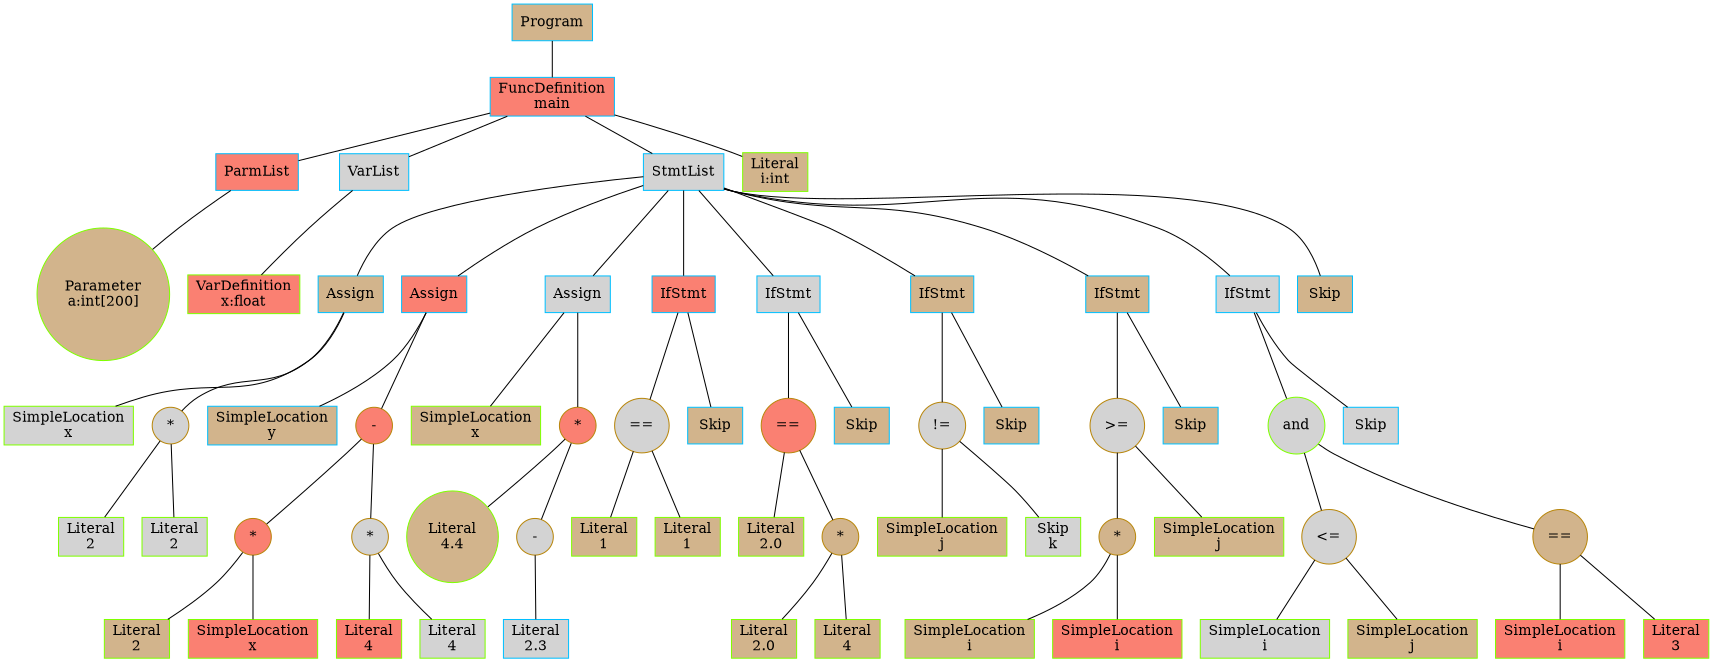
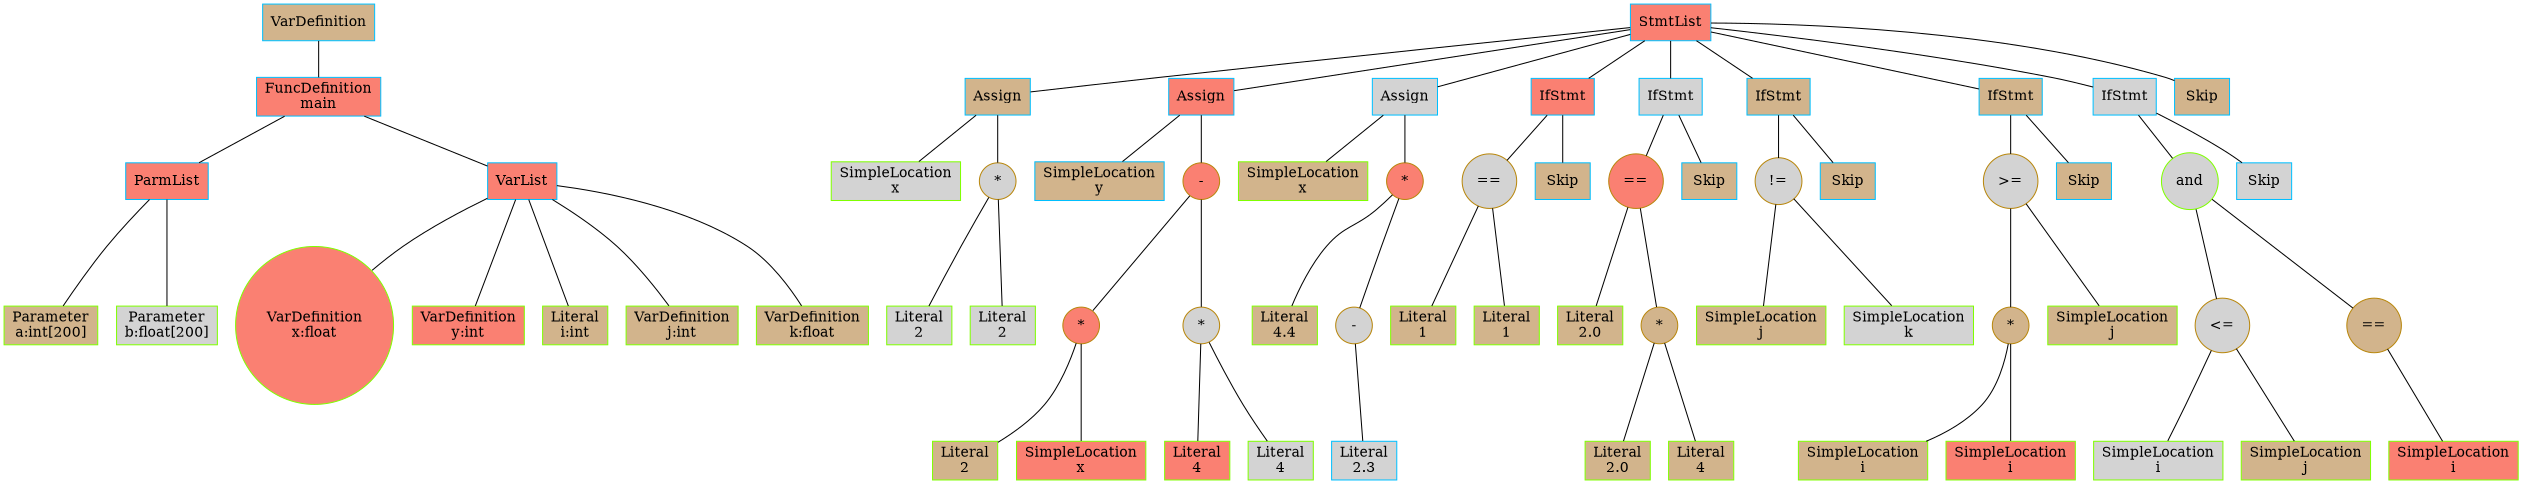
(552, 22) -> (319, 22)
(679, 134) -> (549, 253)
(619, 135) -> none
(374, 172) -> (522, 181)
(684, 172) -> (1671, 22)
(103, 294) -> (51, 325)
(244, 294) -> (315, 325)
none -> (167, 325)
none -> (468, 325)
none -> (682, 325)
none -> (812, 325)
(453, 537) -> (1285, 325)
(1053, 537) -> (1909, 325)
(1676, 639) -> none
